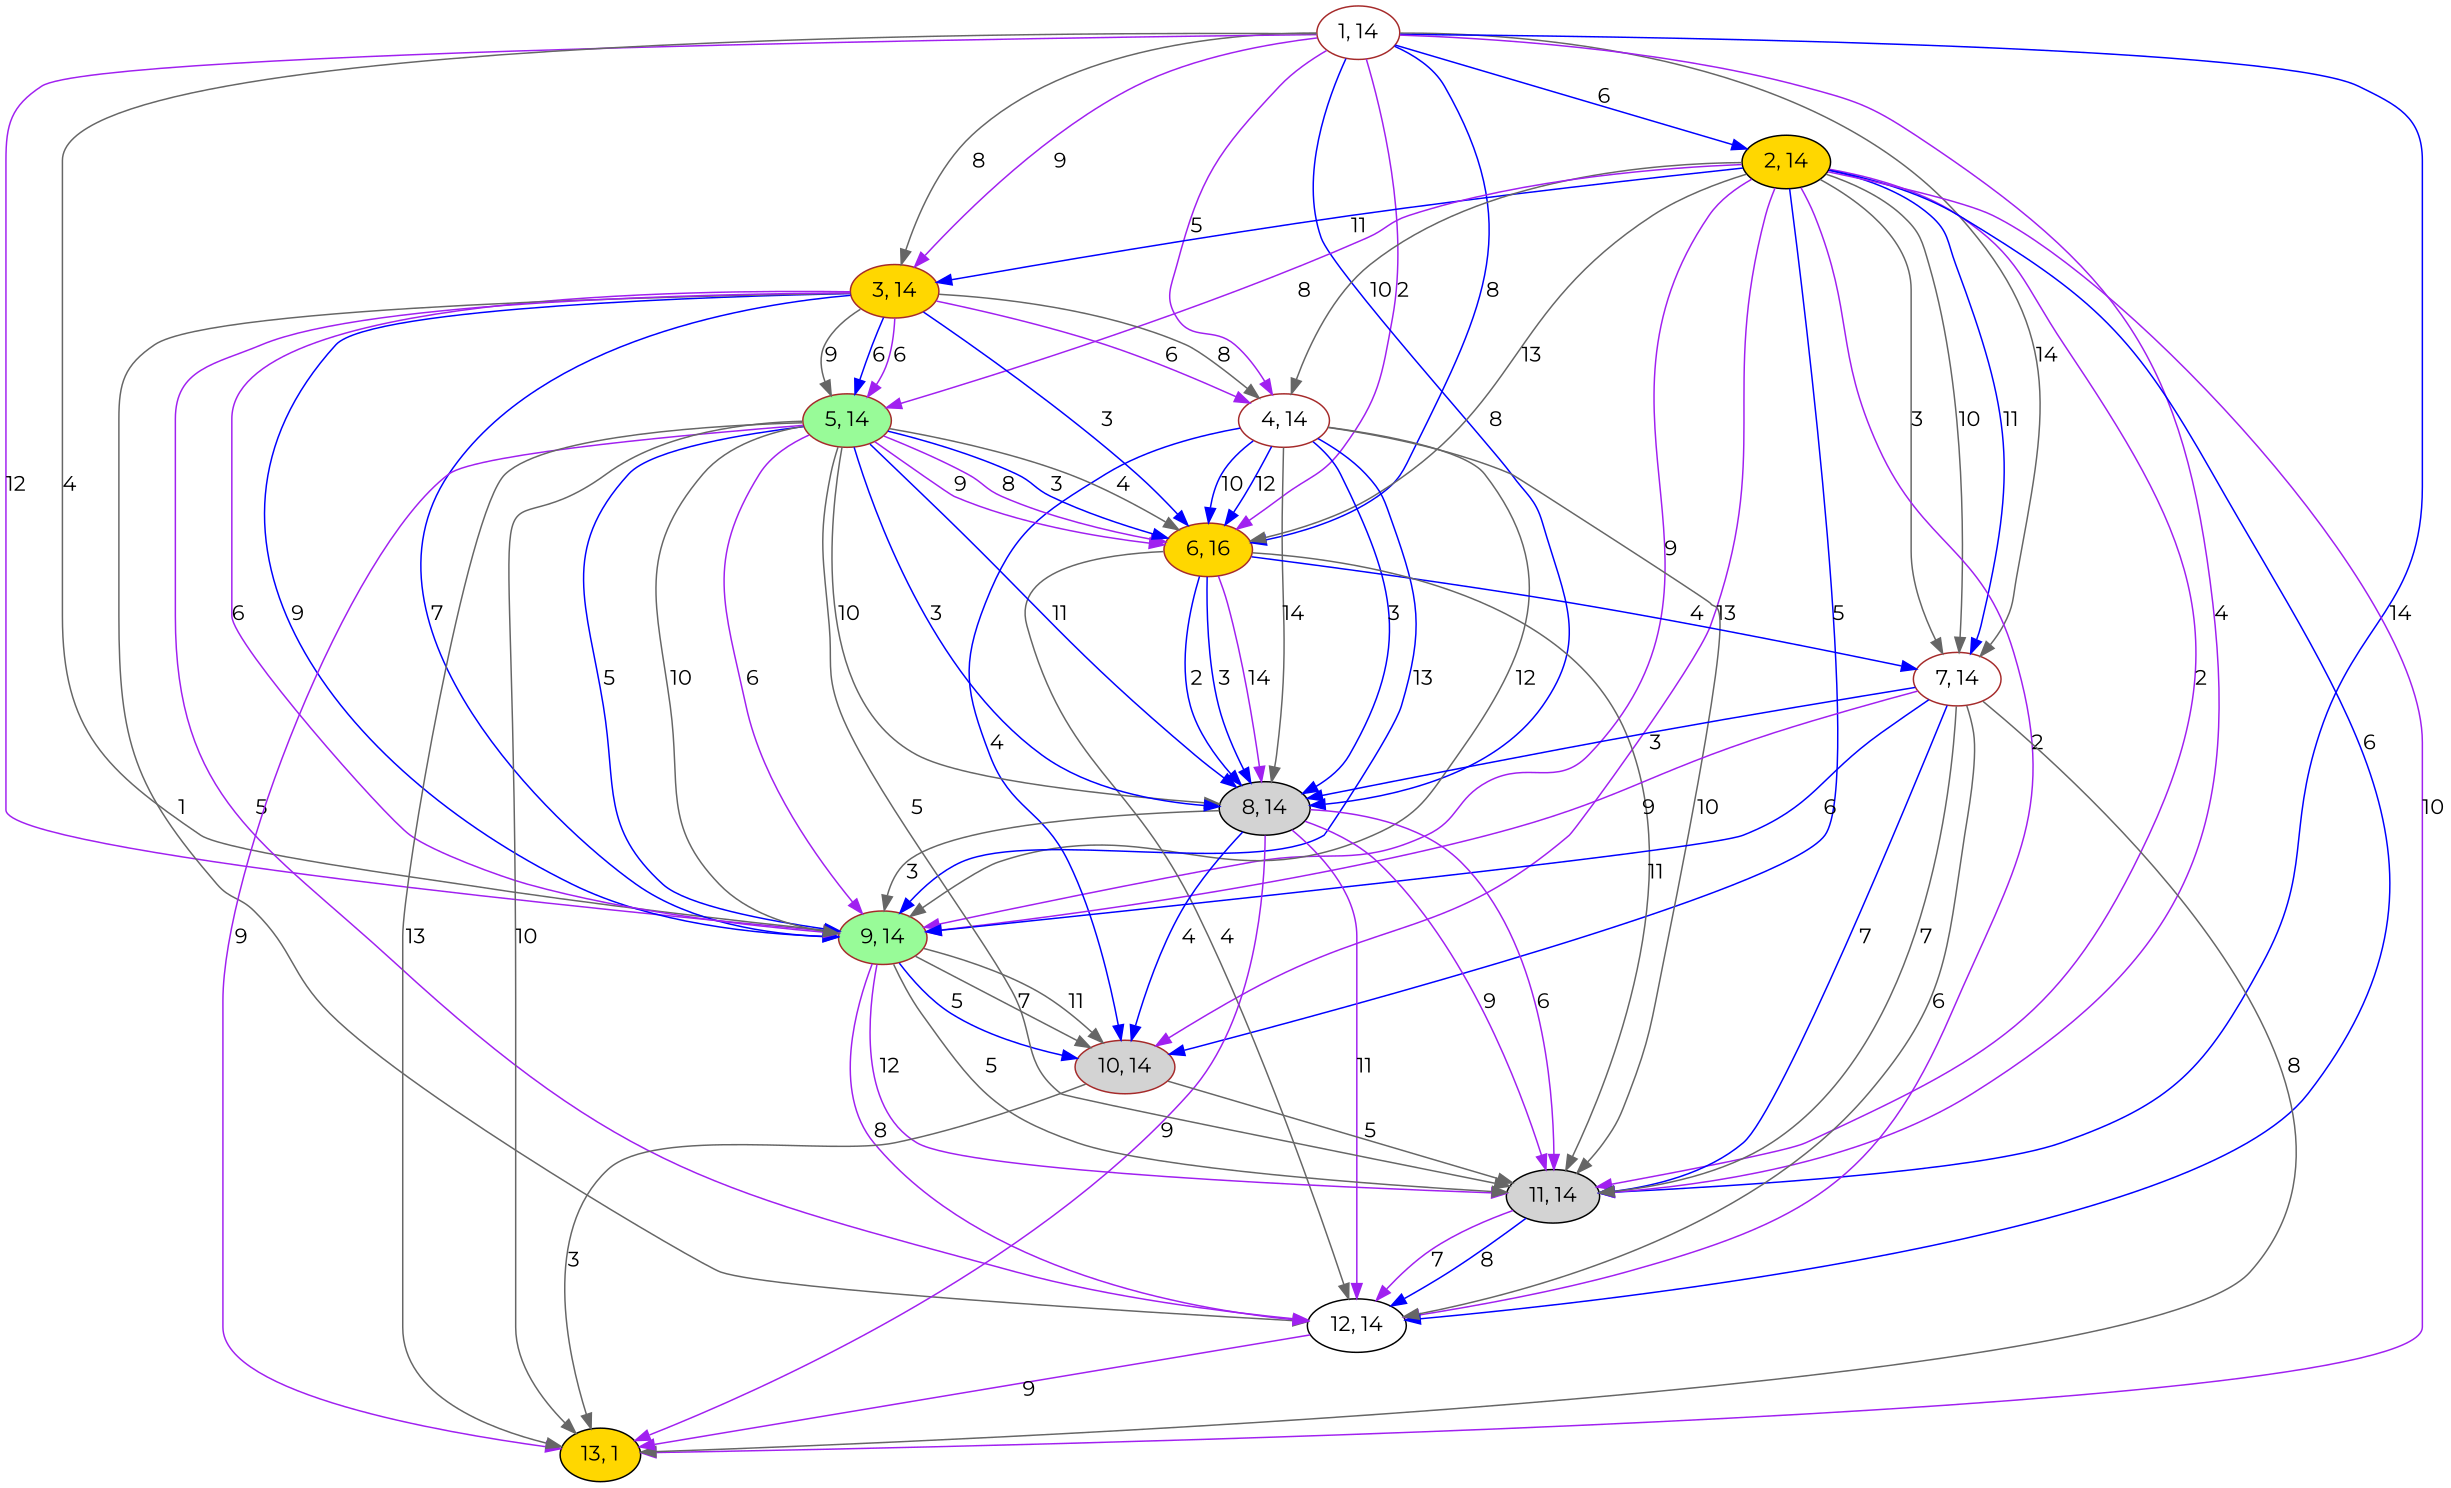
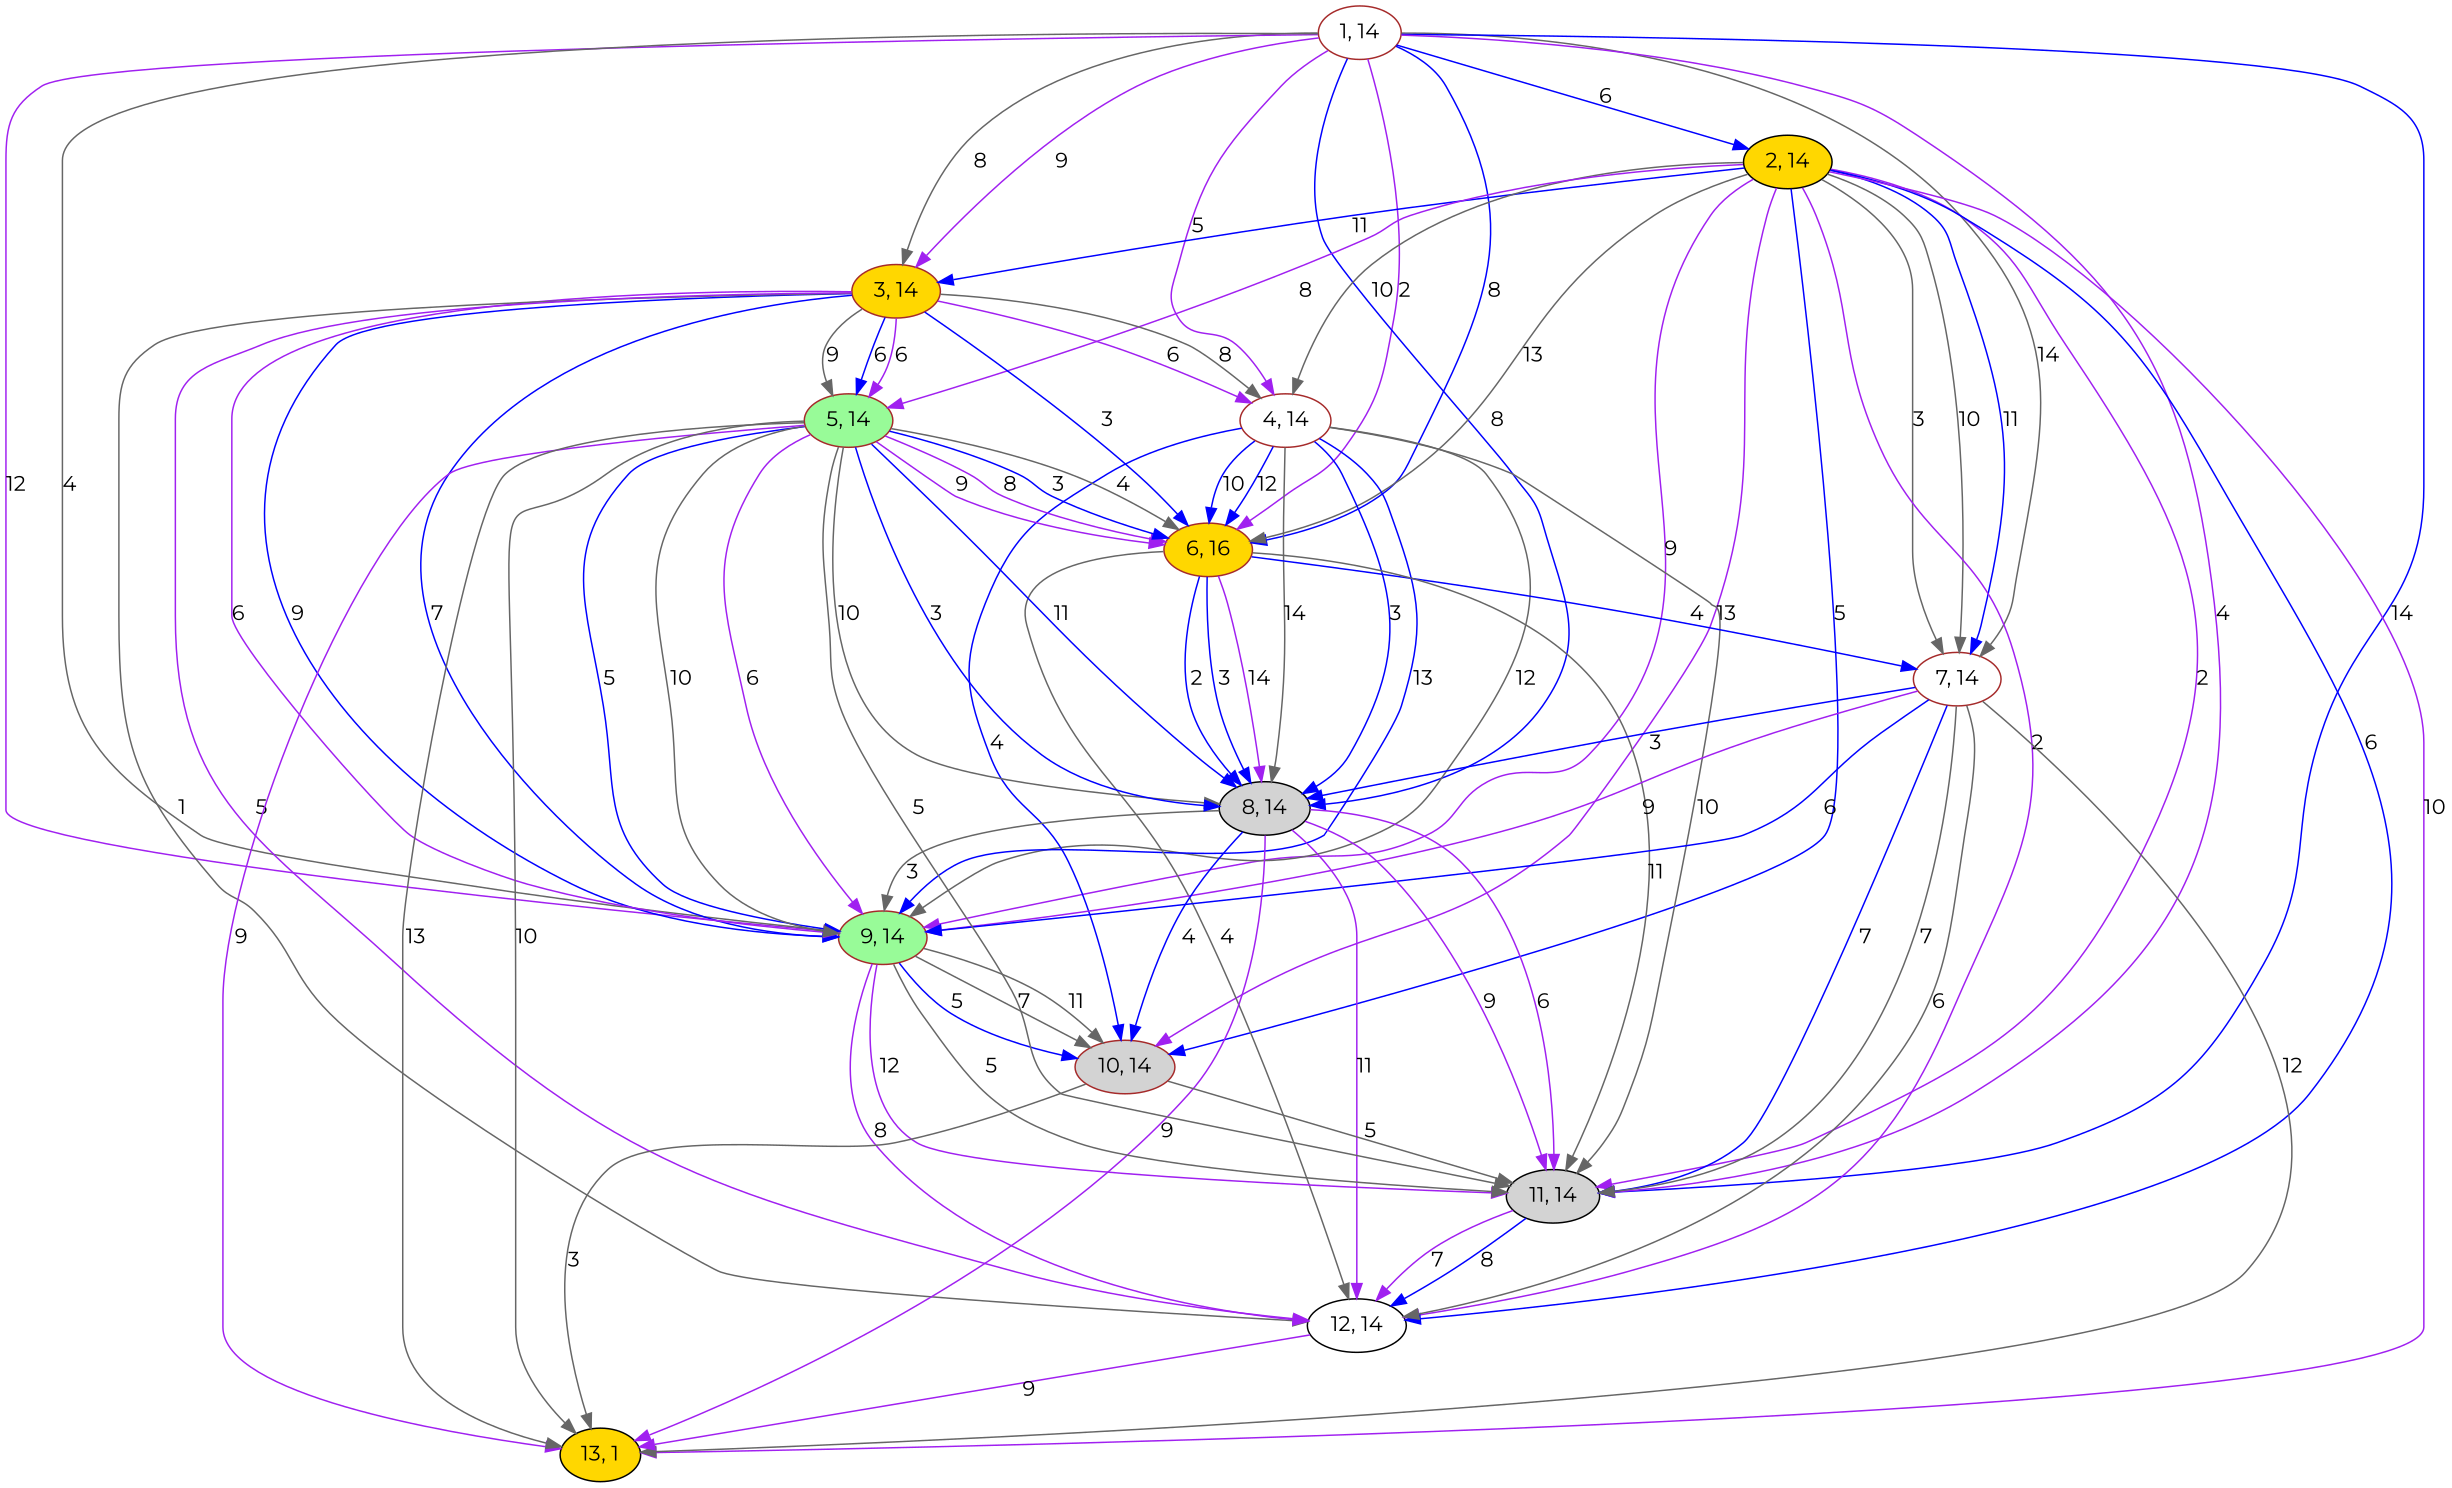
(2295, 1067) -> (2293, 1067)
